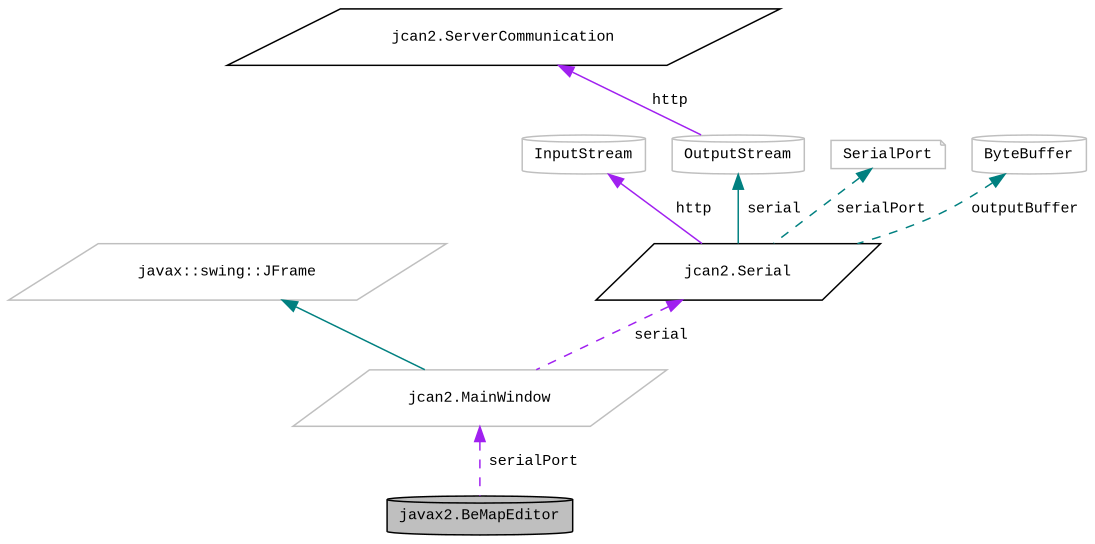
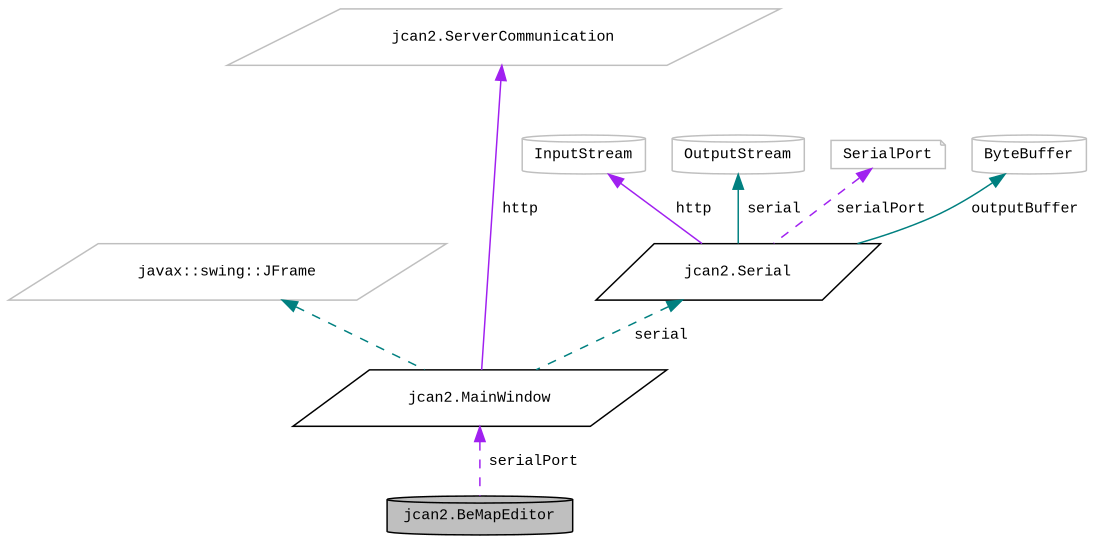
(504, 37) -> (504, 37)
(637, 104) -> (491, 225)
(816, 211) -> (816, 211)
(928, 219) -> (928, 219)
(360, 338) -> (360, 338)
(602, 338) -> (602, 338)
(480, 398) -> (480, 398)
(480, 515) -> (480, 515)
